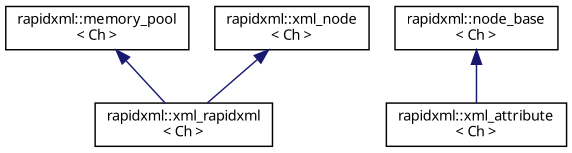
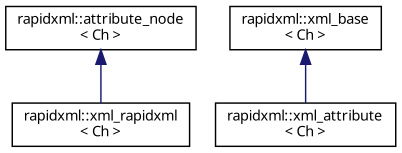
(97, 28) -> none
(292, 28) -> (101, 28)
(476, 28) -> (306, 28)
